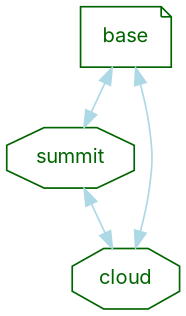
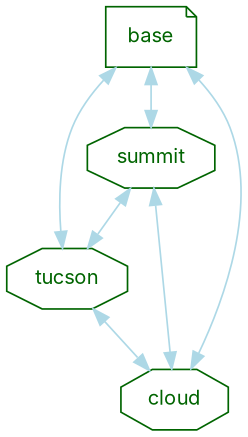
none -> (67, 279)
